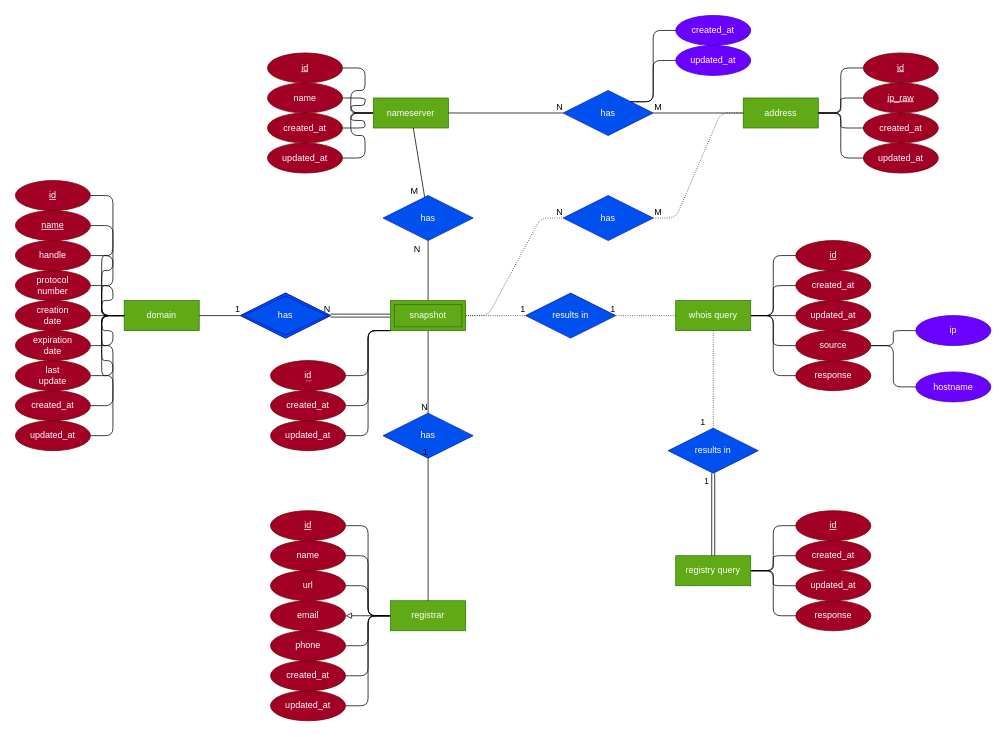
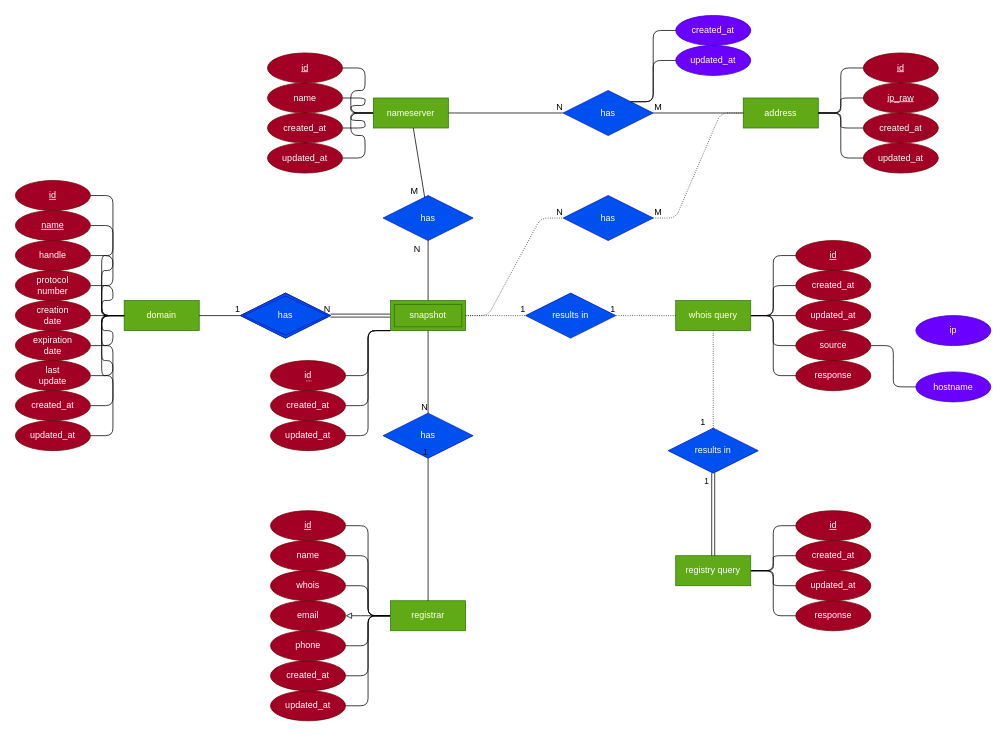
(894, 331) -> none
(308, 585) -> (308, 585)
